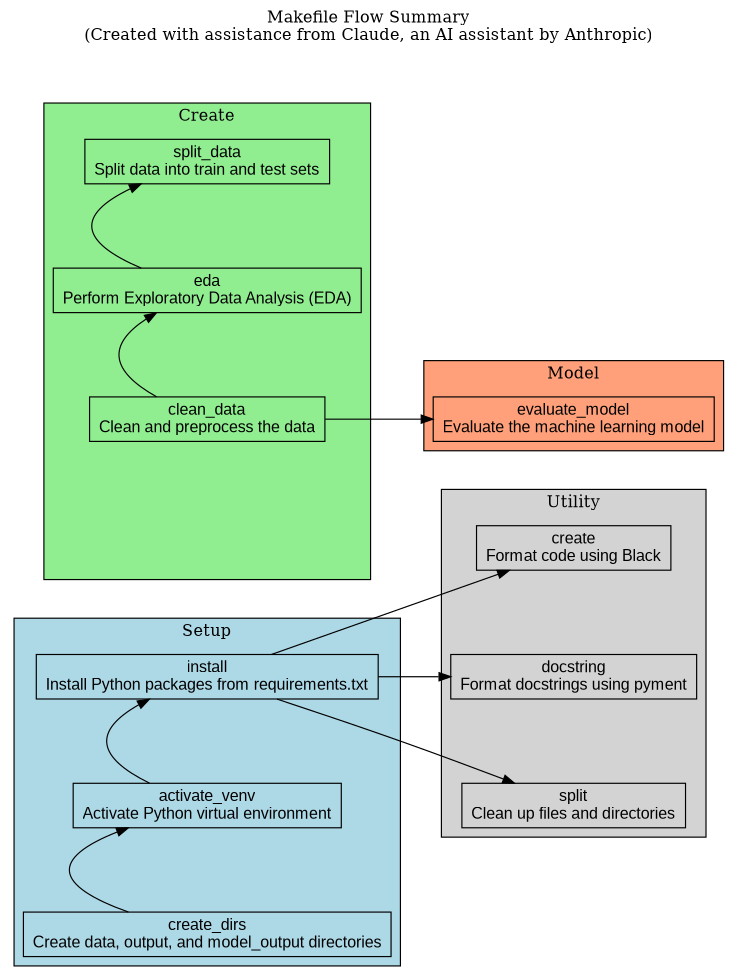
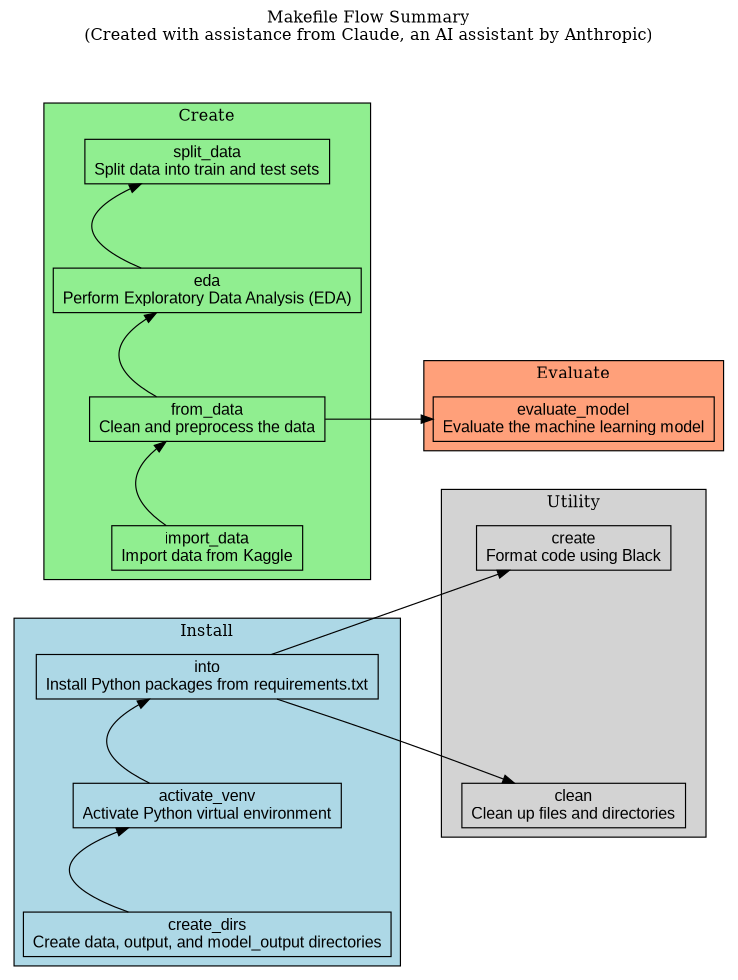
(574, 374) -> (574, 374)
(207, 419) -> (207, 419)
none -> (207, 548)
(207, 632) -> (207, 632)
(207, 677) -> (207, 677)
(574, 677) -> none
(574, 806) -> (574, 806)
